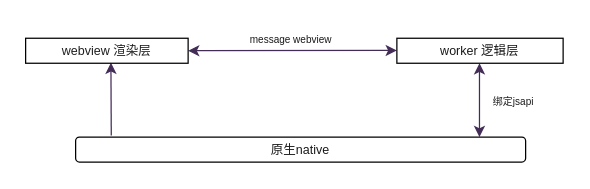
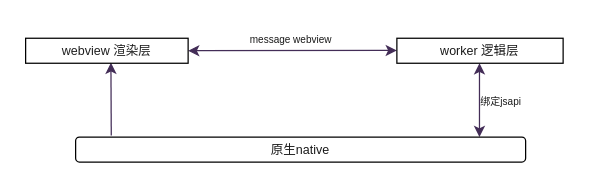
(513, 101) -> (501, 101)
